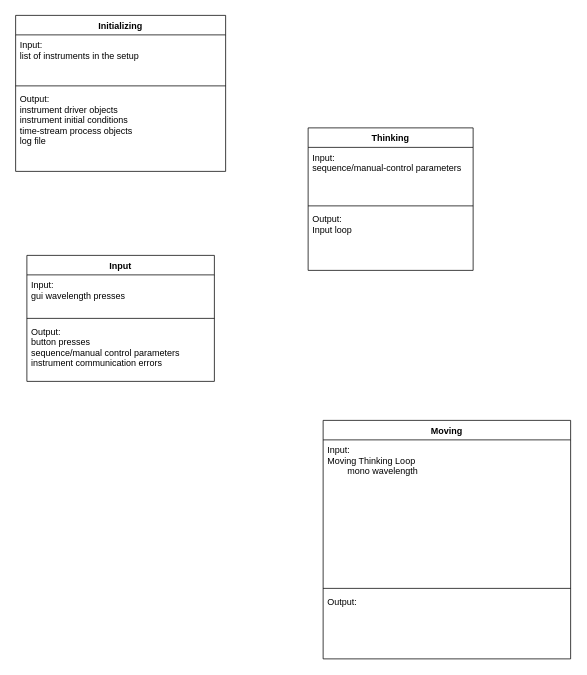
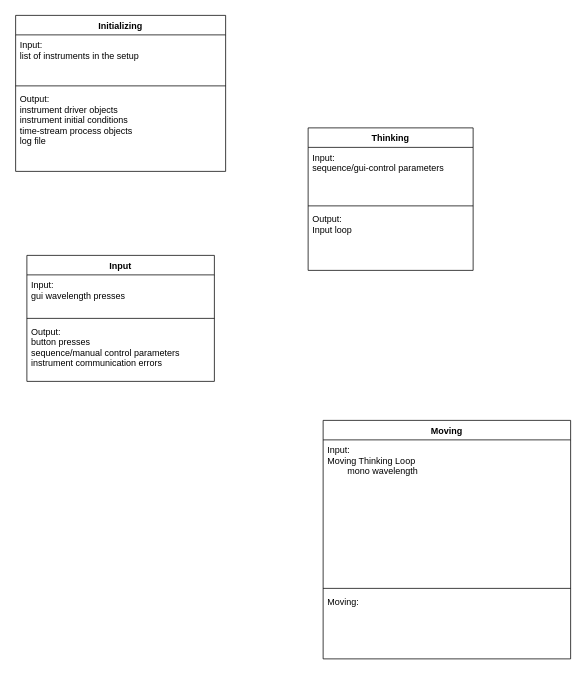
(326, 158) -> (326, 158)
(343, 602) -> (342, 602)
